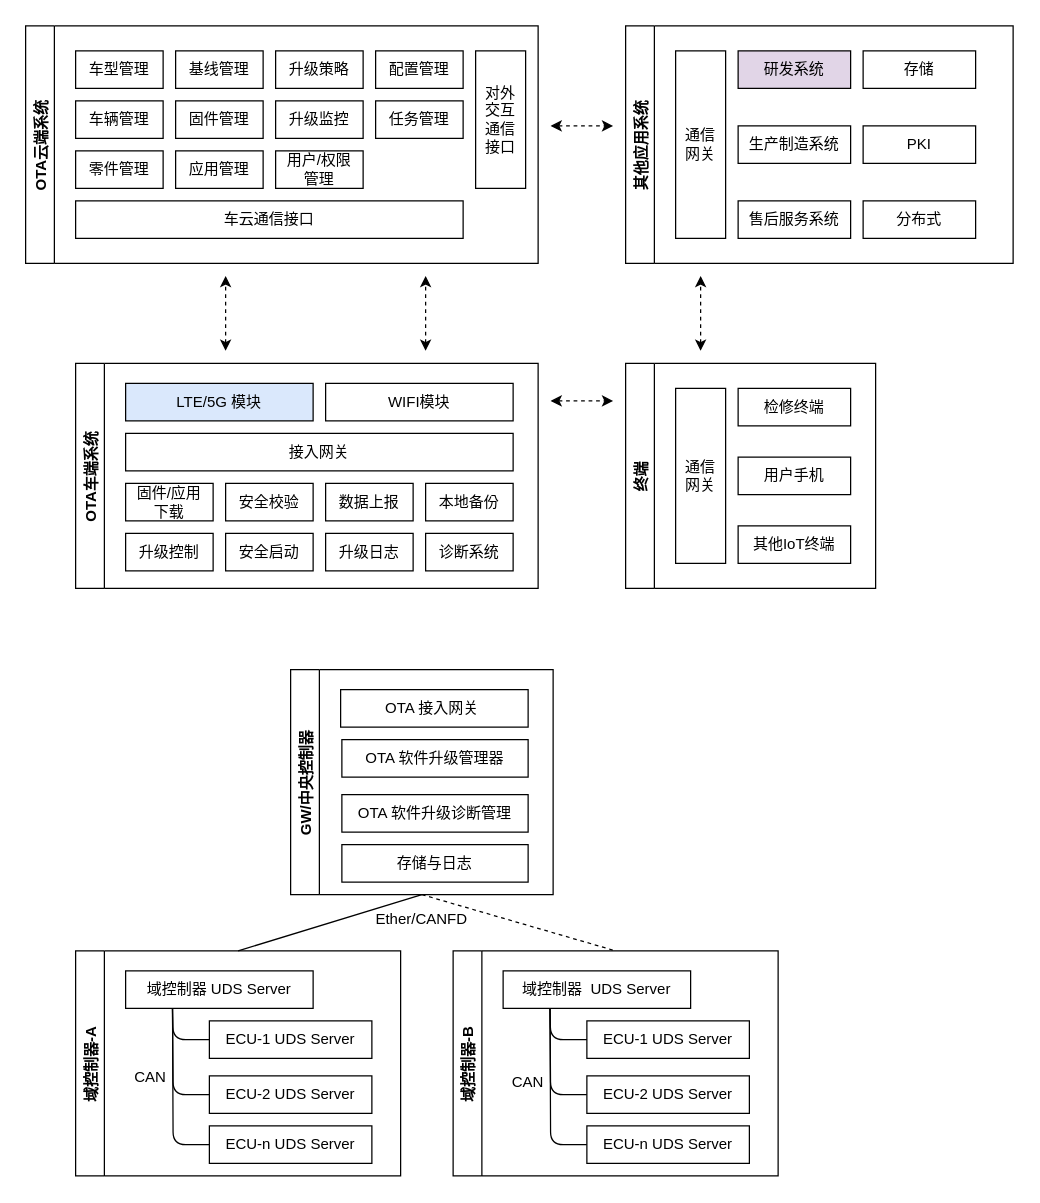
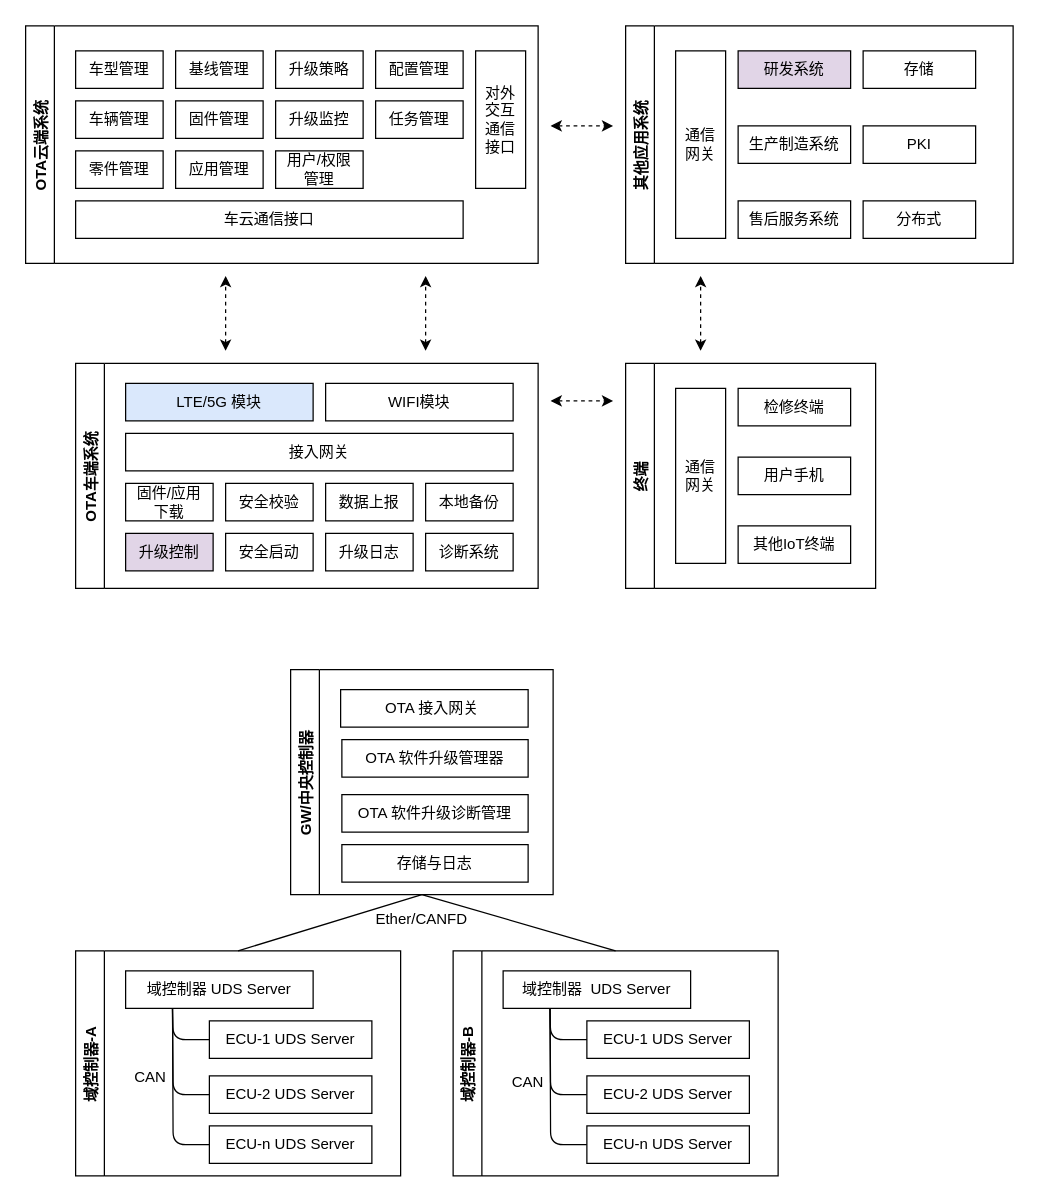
(169, 552) -> (169, 552)
(517, 922) -> (517, 922)
